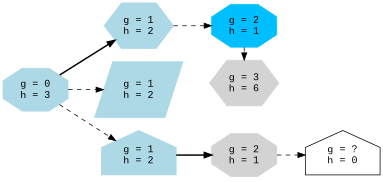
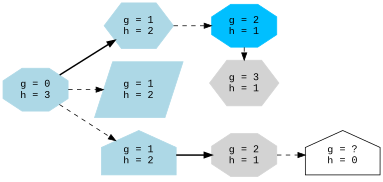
(244, 83) -> (244, 83)
